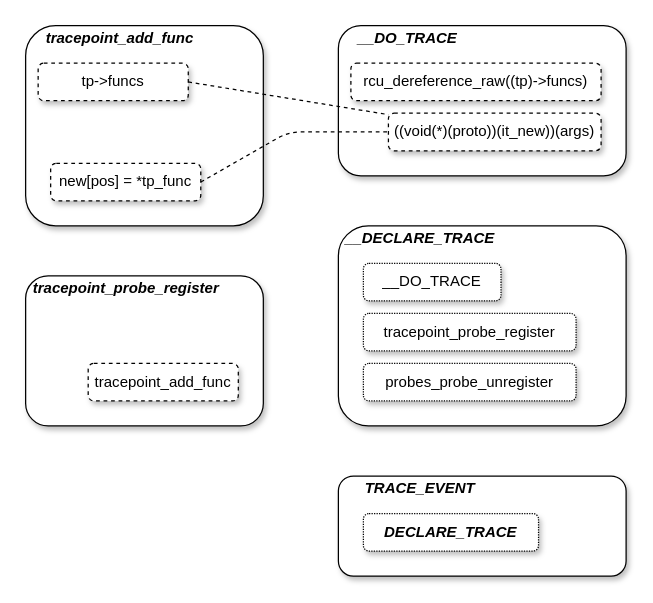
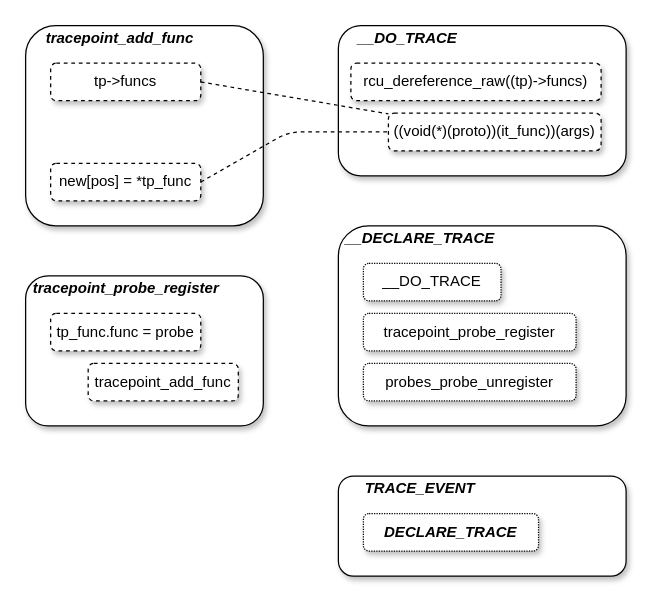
(113, 82) -> (126, 82)
(494, 132) -> (494, 132)
none -> (126, 332)
